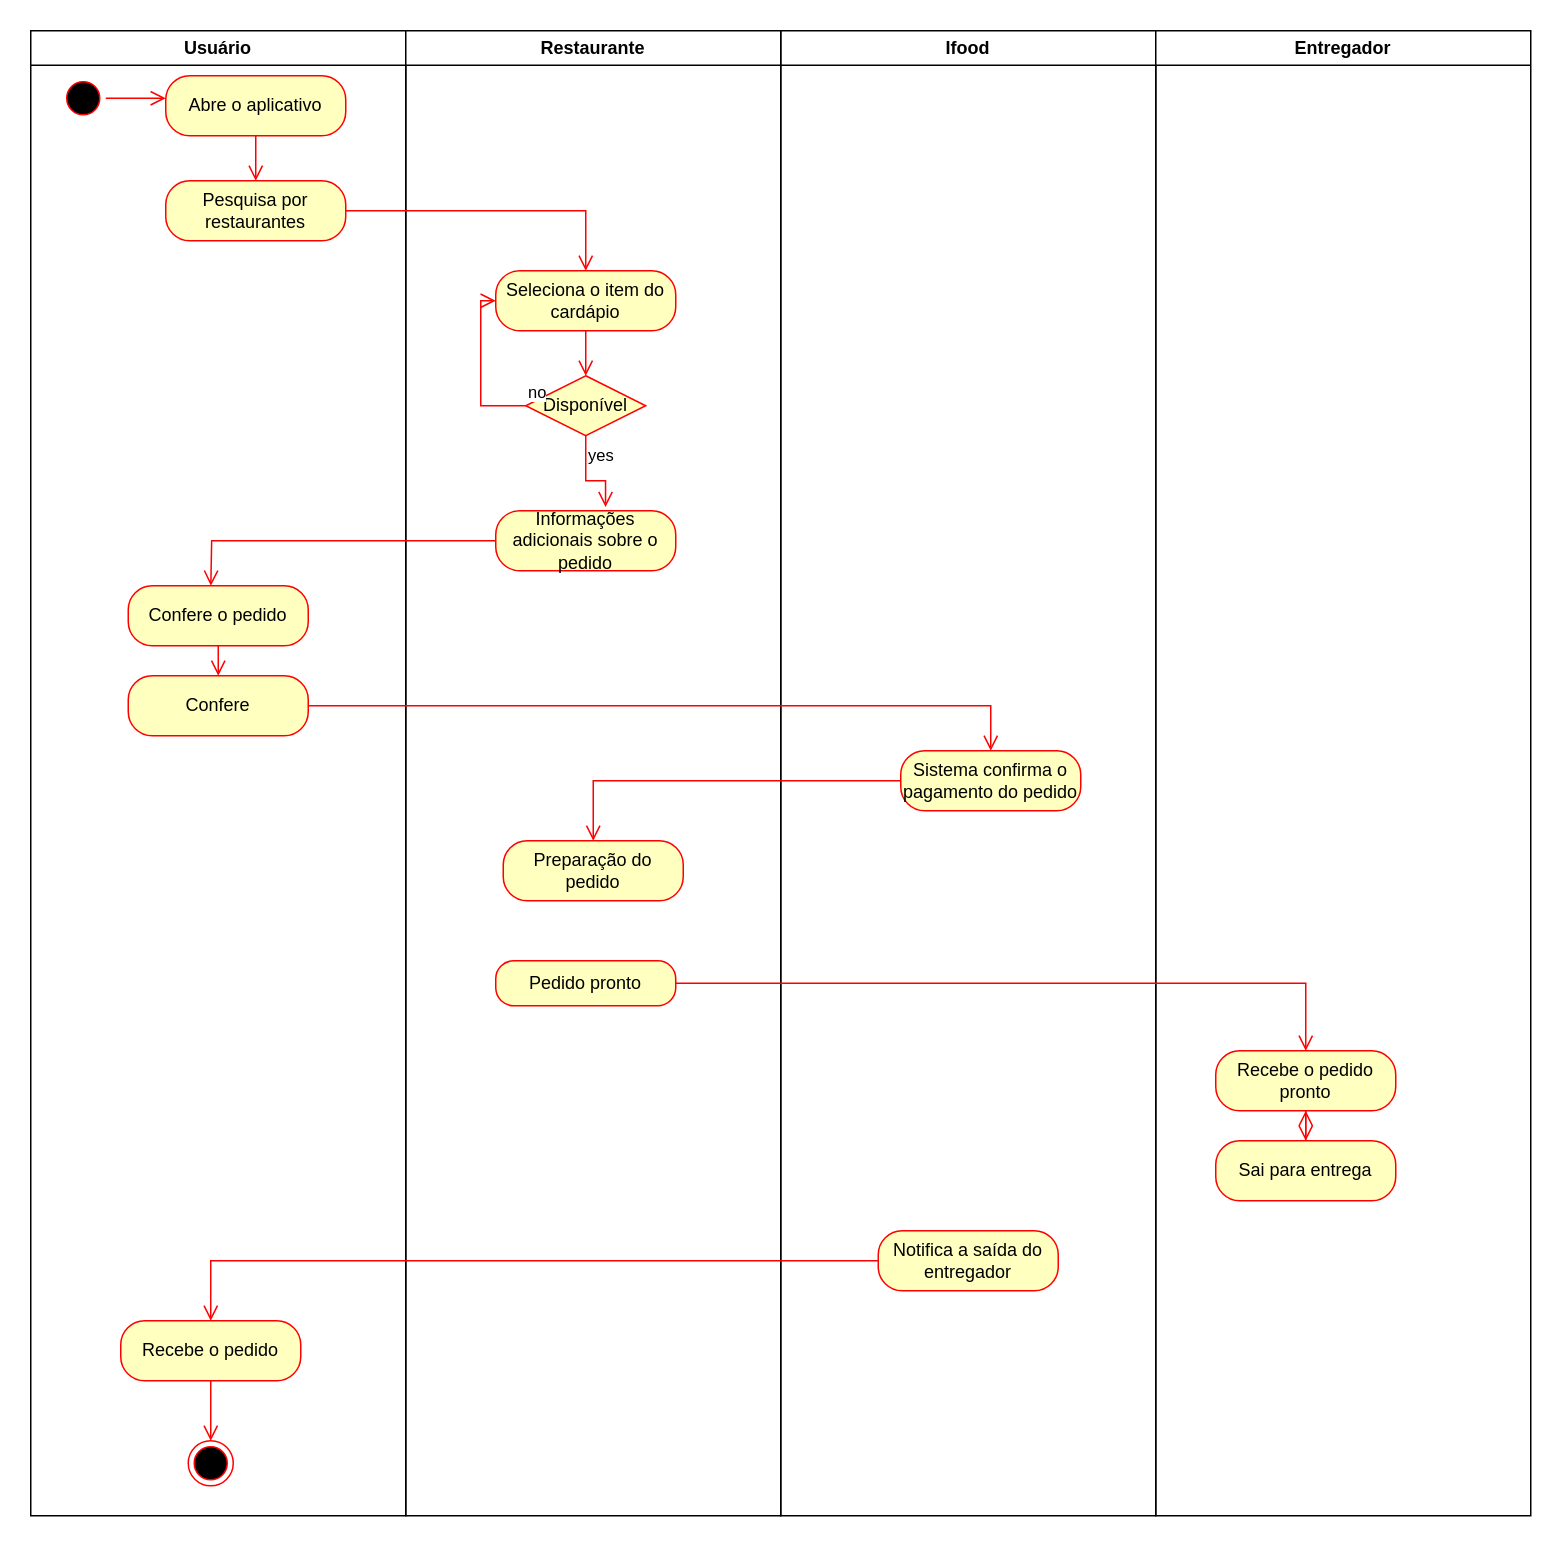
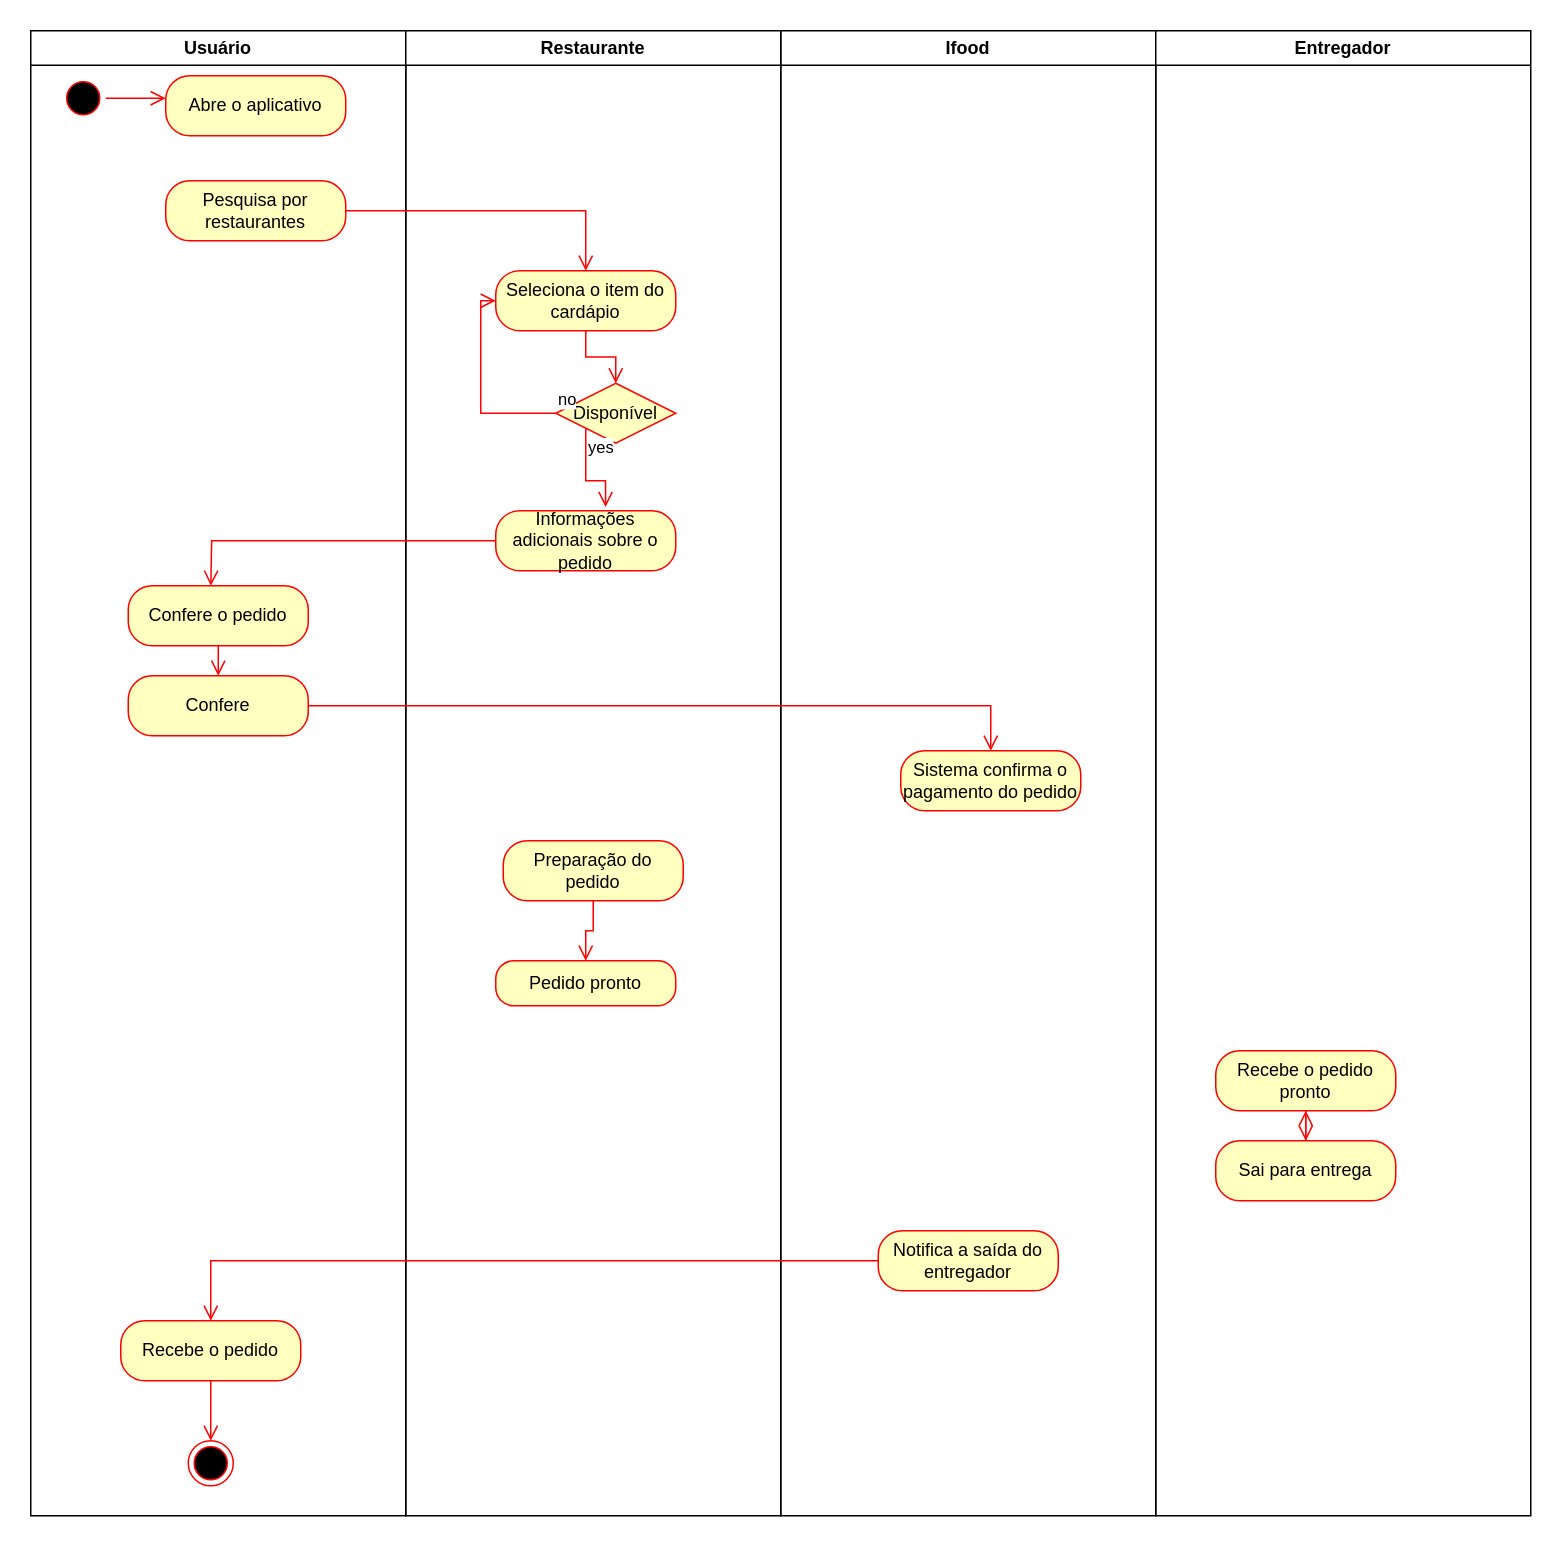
(256, 156) -> none
(586, 406) -> (616, 413)
(719, 781) -> none
none -> (592, 931)
(1023, 983) -> none
